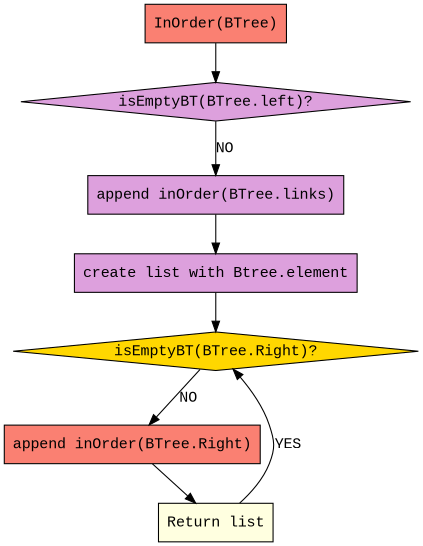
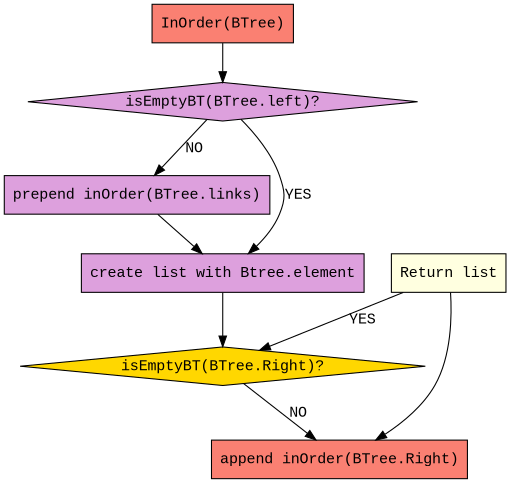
none -> (281, 181)
(216, 195) -> (137, 195)
(170, 480) -> (440, 374)
